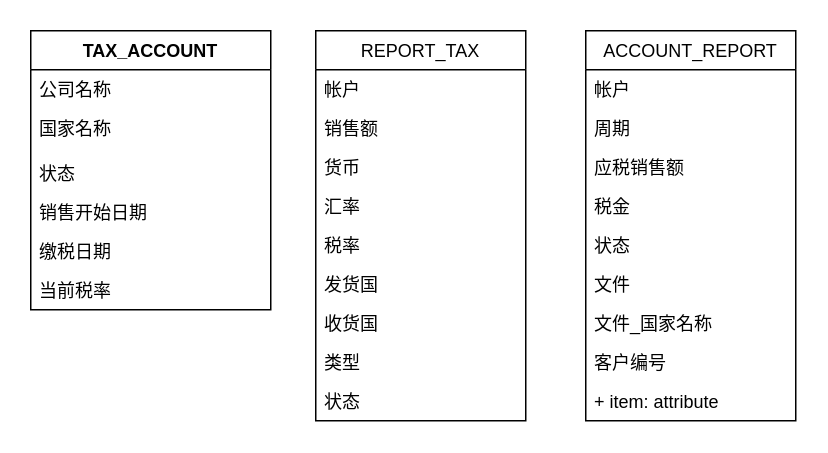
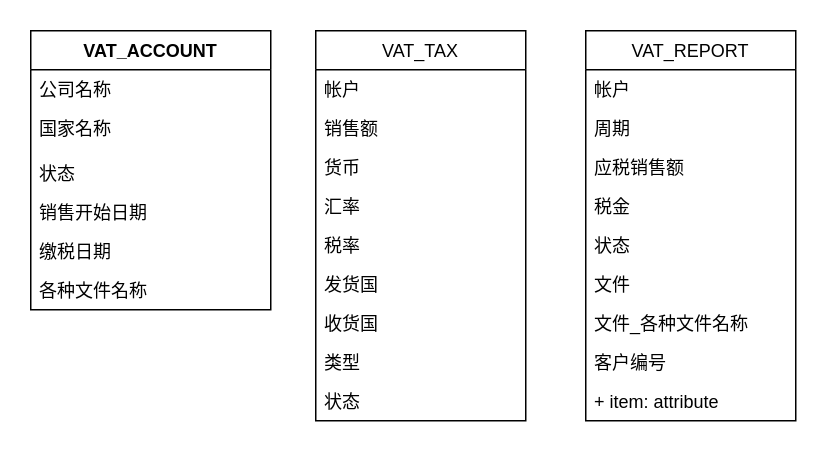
(150, 51) -> (150, 51)
(420, 51) -> (420, 51)
(690, 51) -> (690, 51)
(75, 291) -> (93, 291)
(653, 324) -> (671, 324)
